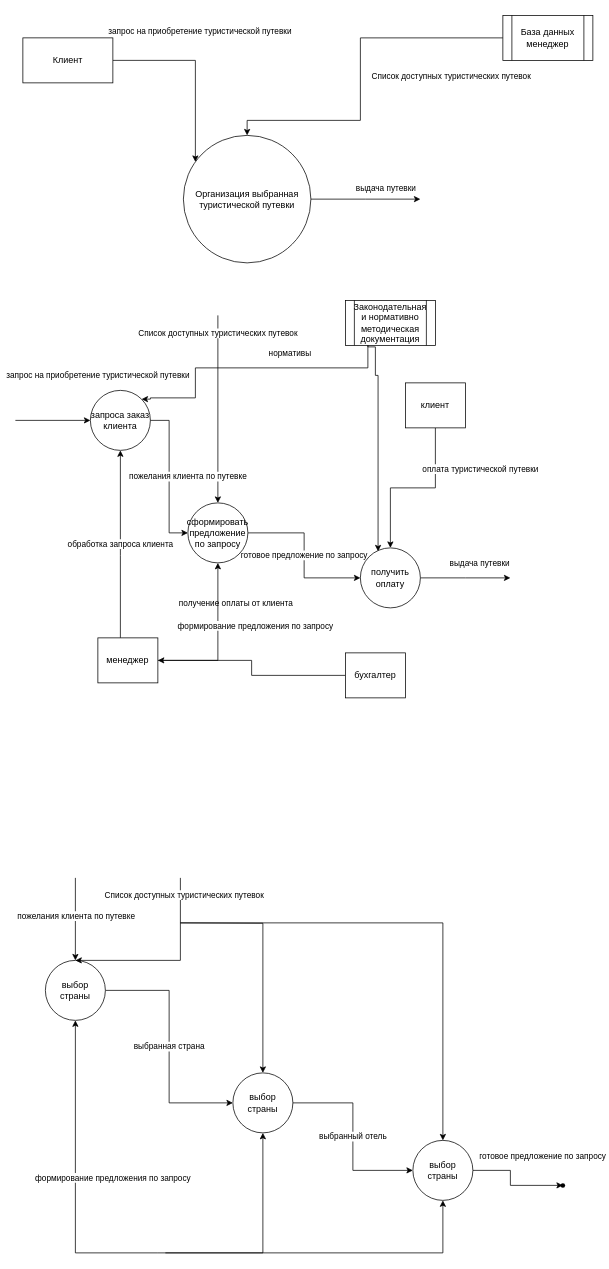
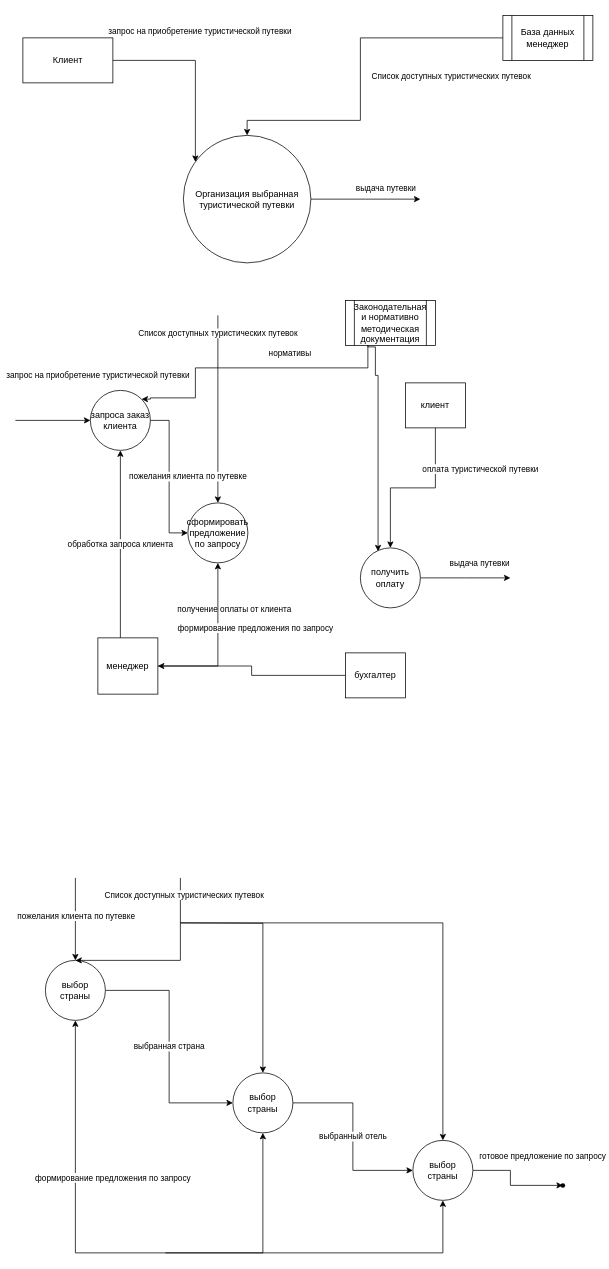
(304, 555) -> none
(128, 660) -> (128, 666)
